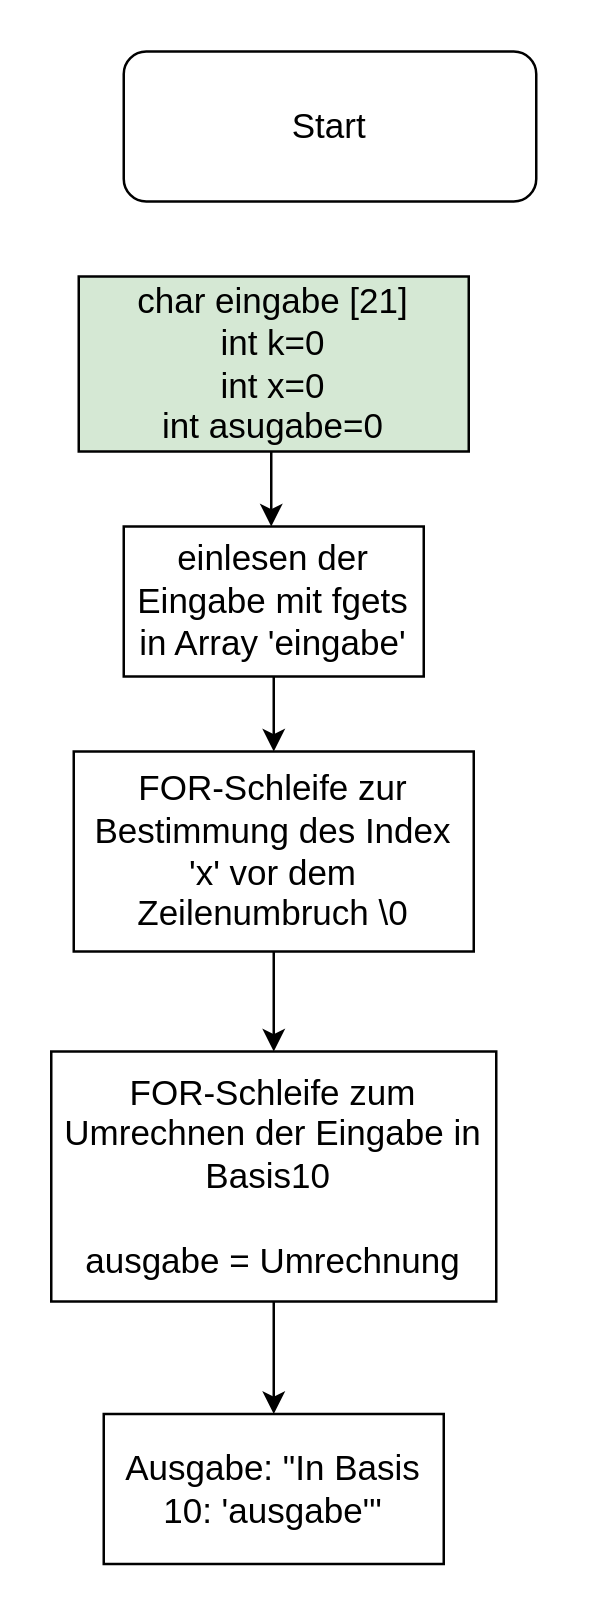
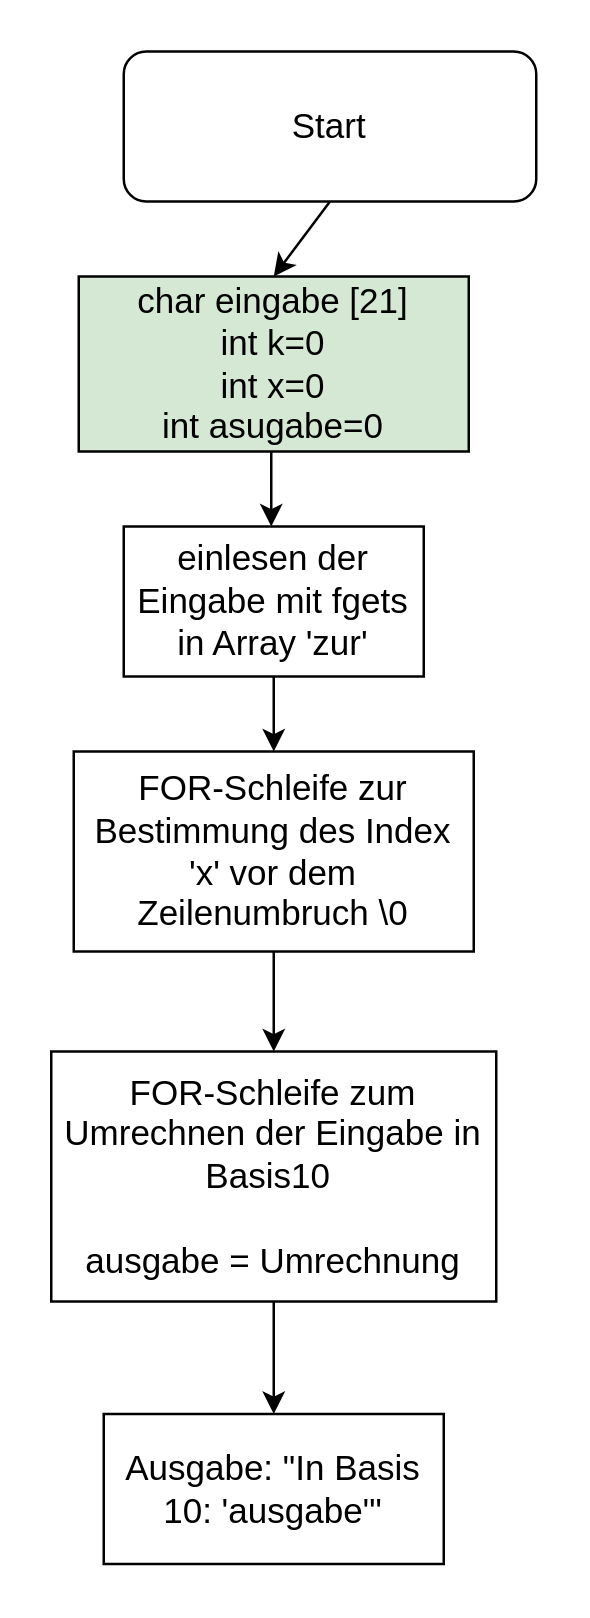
none -> (307, 232)
(274, 601) -> (274, 601)
